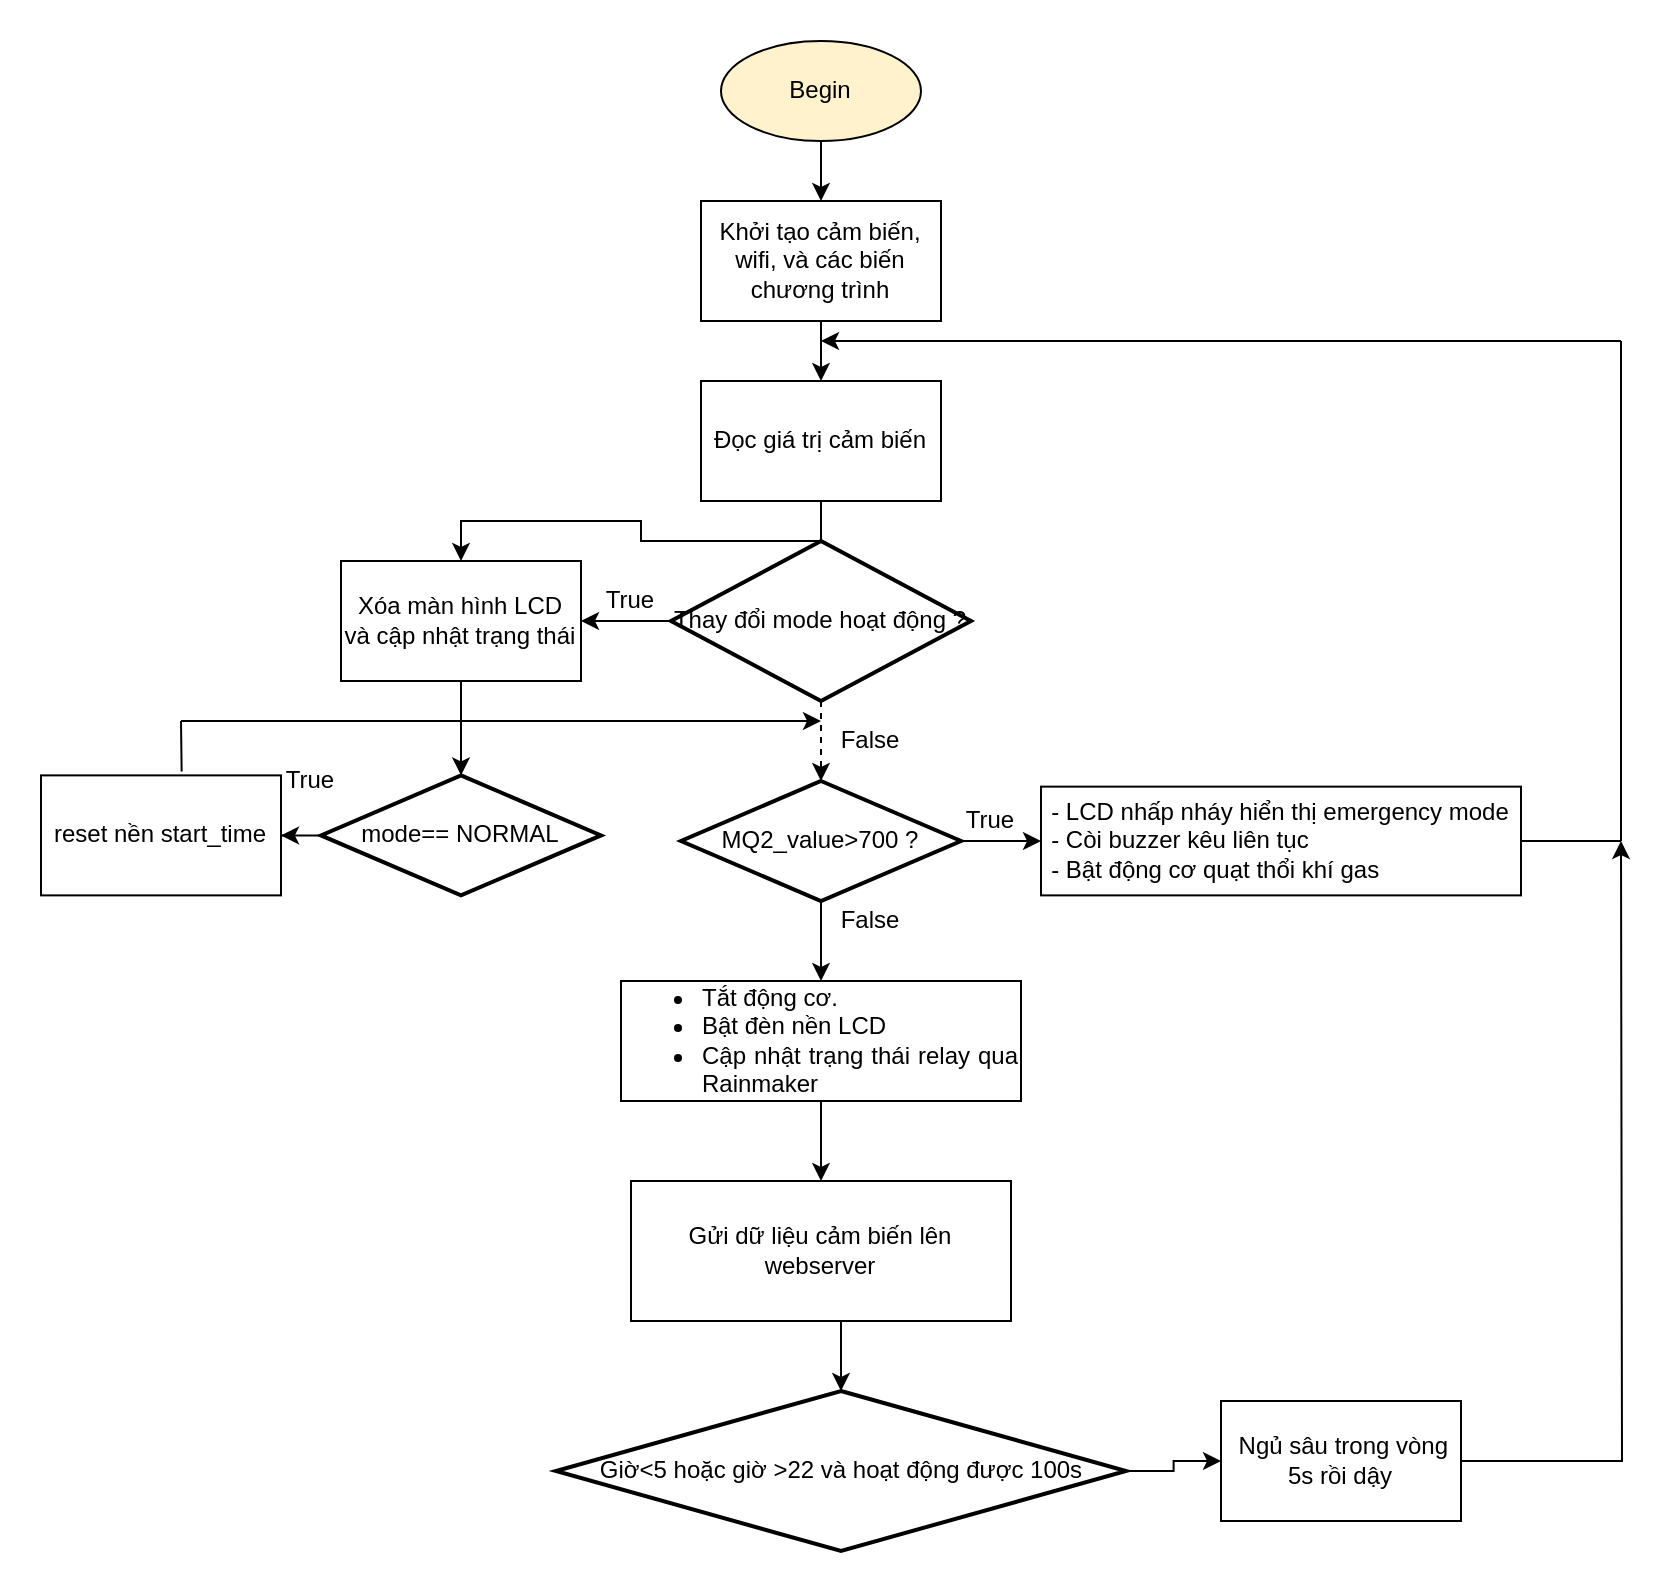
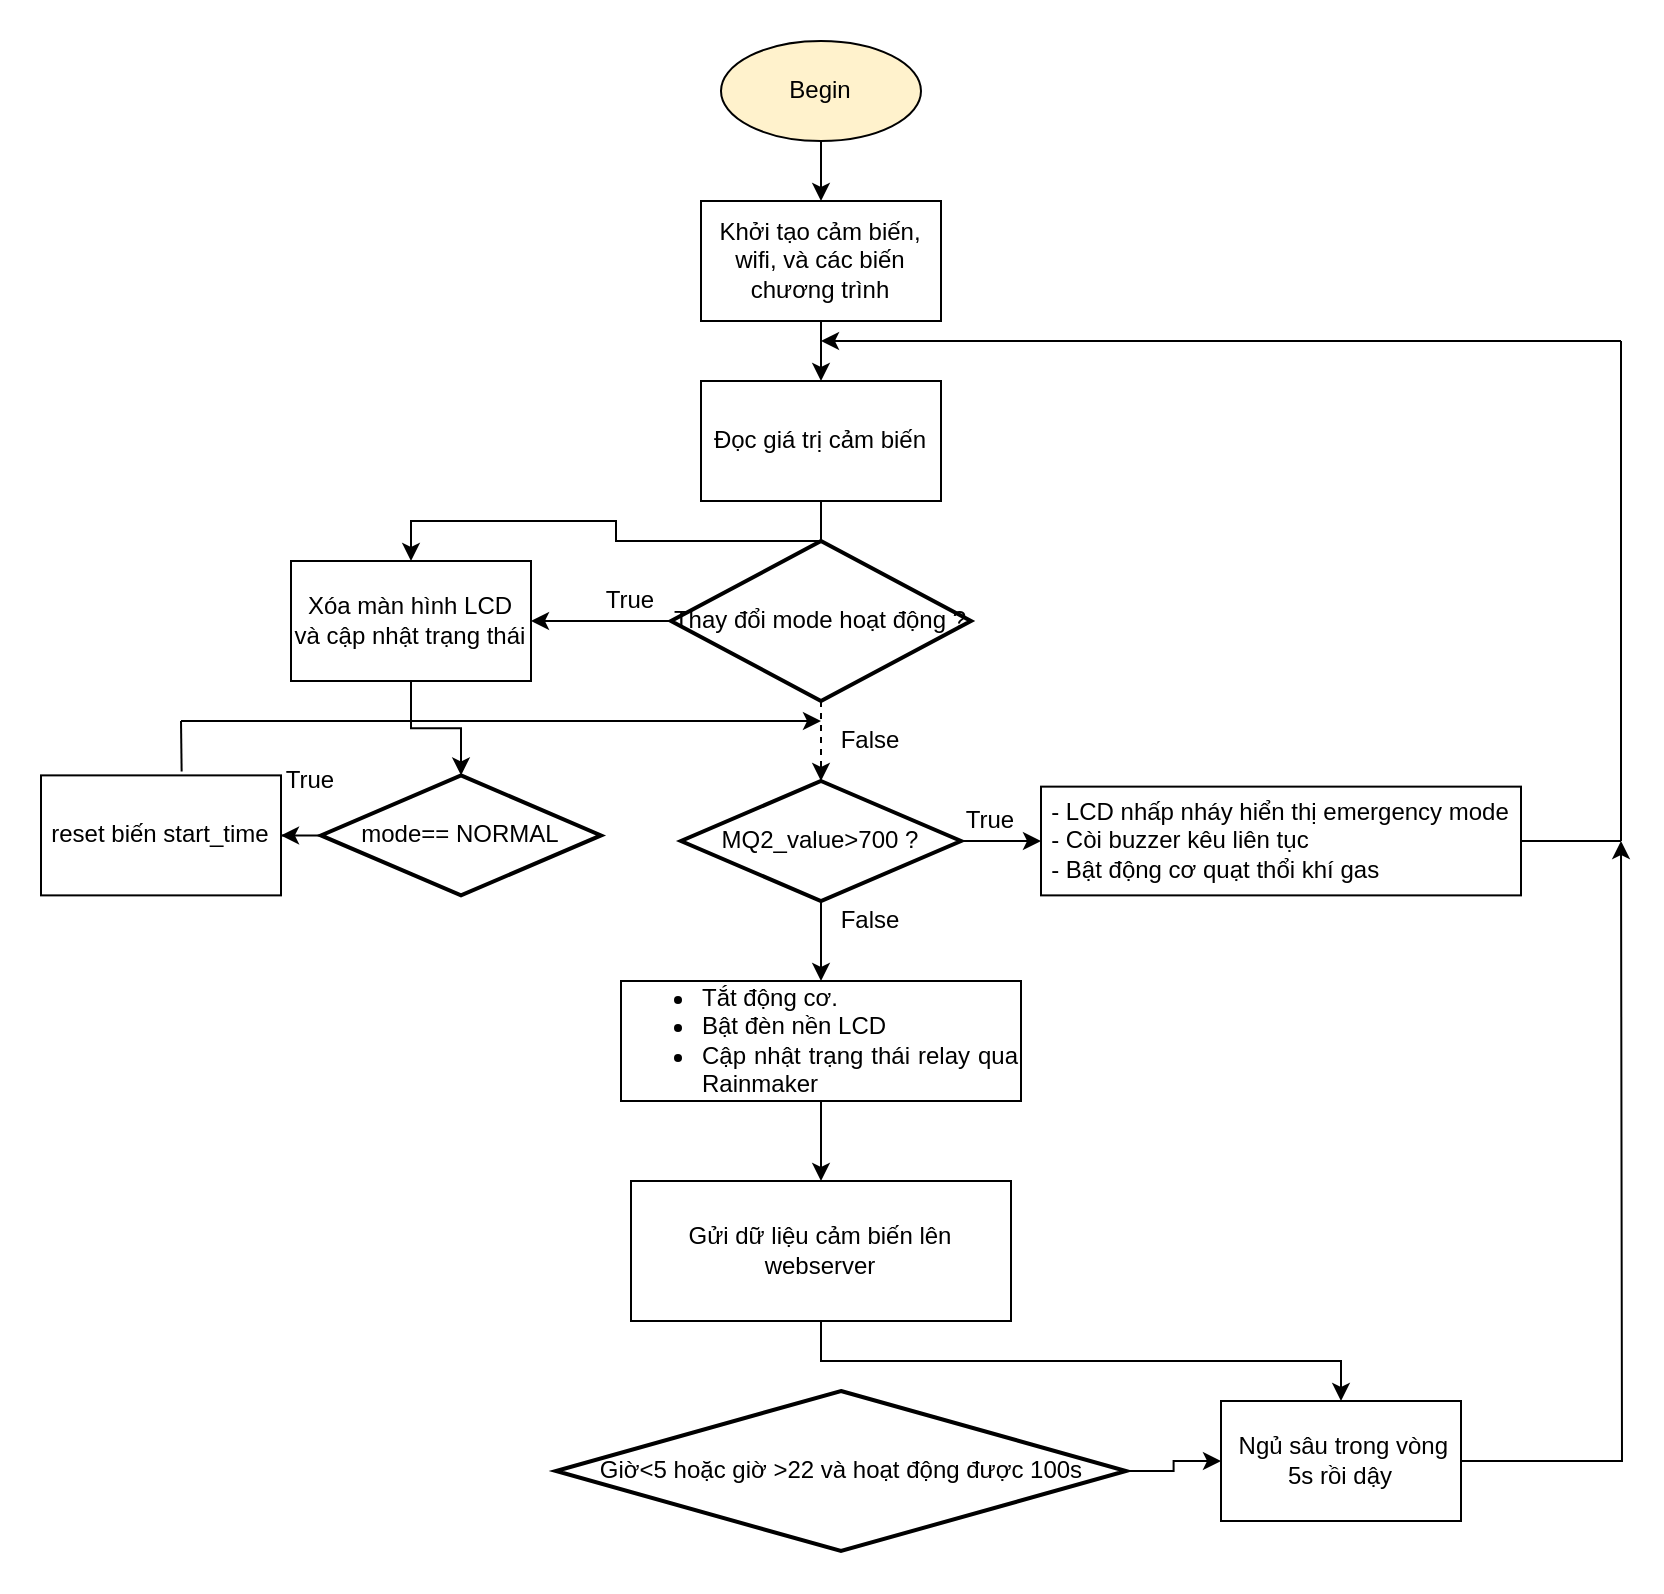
(461, 621) -> (411, 621)
(161, 835) -> (161, 835)
(841, 1348) -> (1074, 1361)
